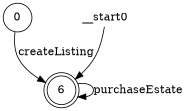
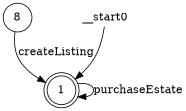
(18, 18) -> (18, 18)
(61, 90) -> (61, 90)
